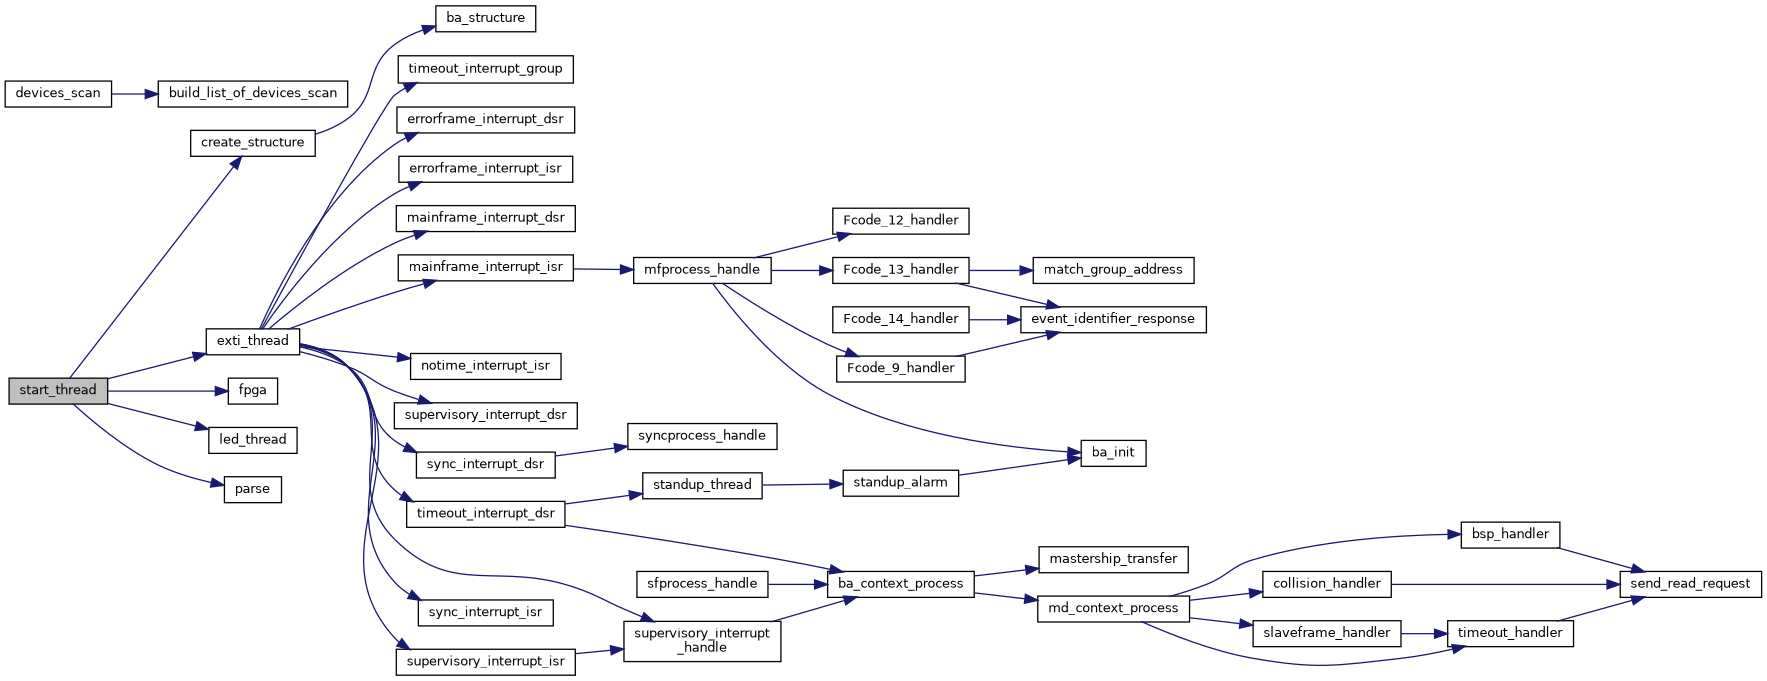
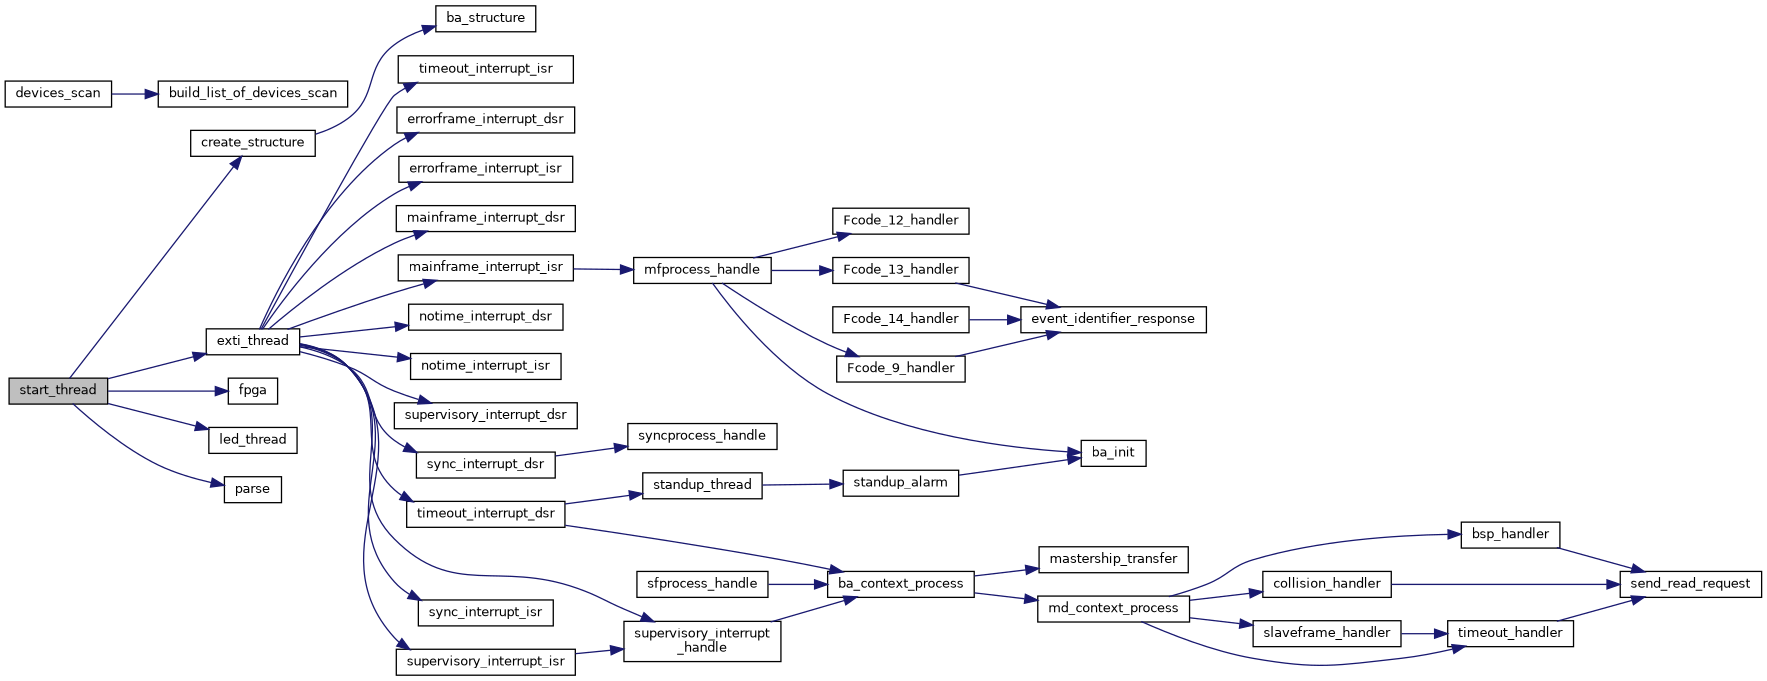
(486, 69) -> (486, 69)
(1114, 270) -> none
none -> (486, 317)
